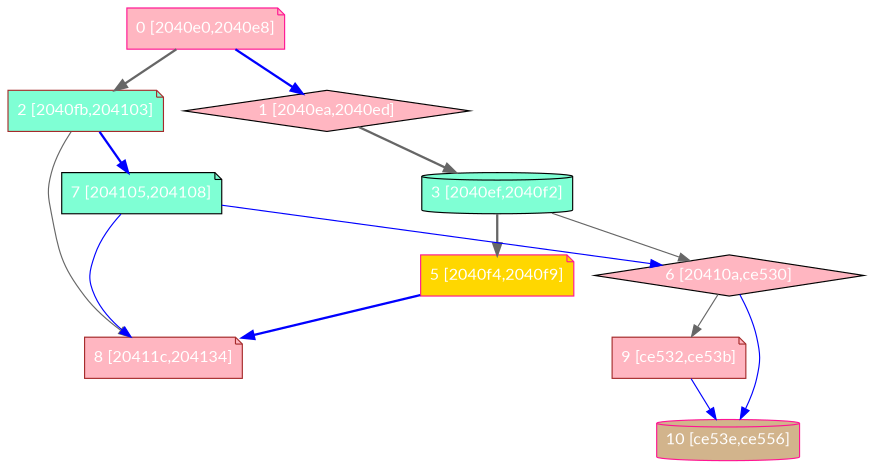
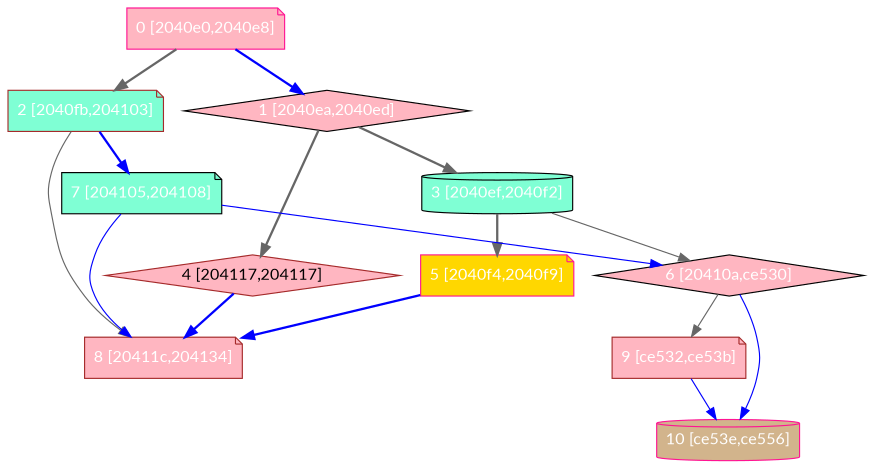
none -> (253, 275)
